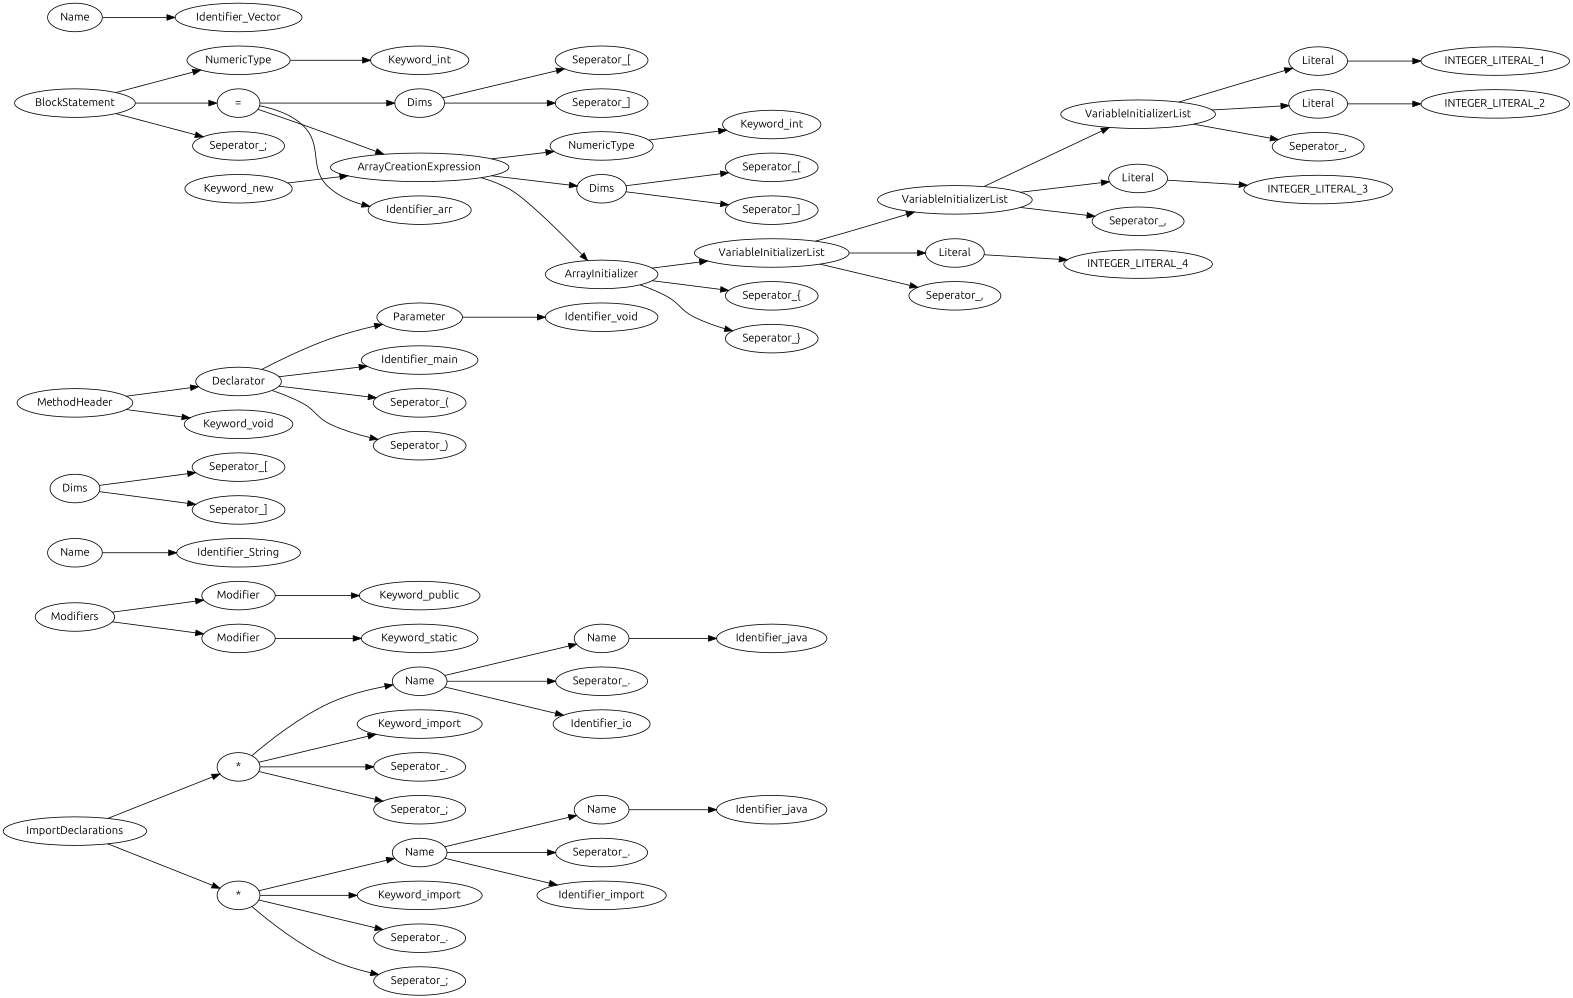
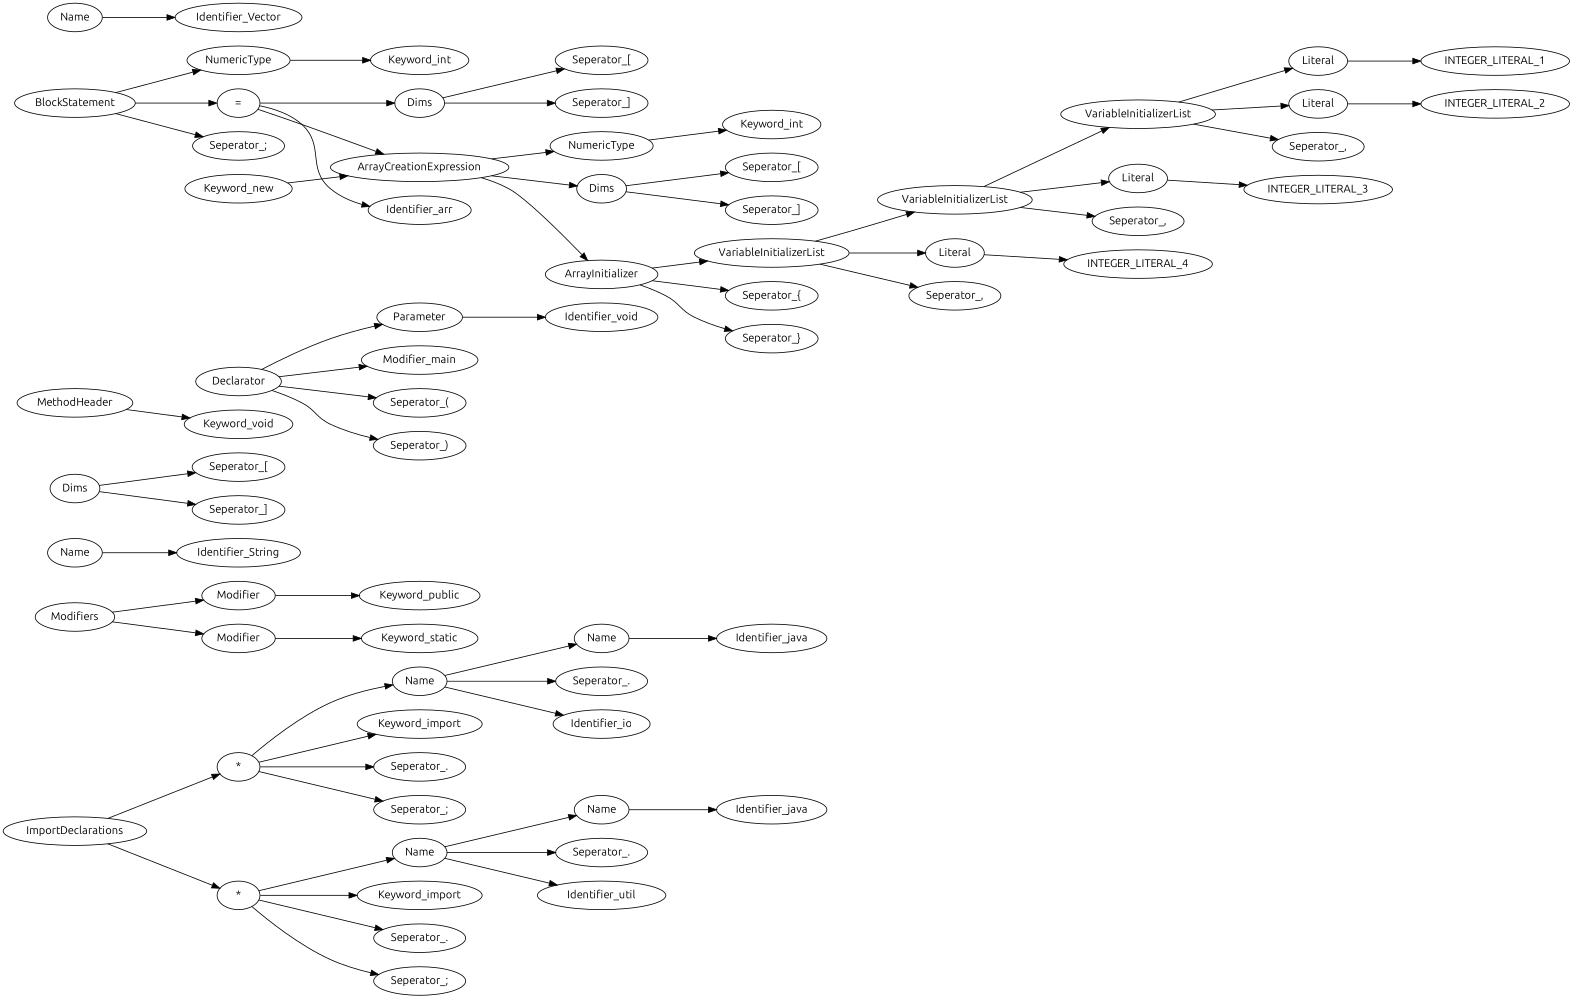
(420, 360) -> (420, 360)
(158, 392) -> none
(602, 895) -> (602, 895)
